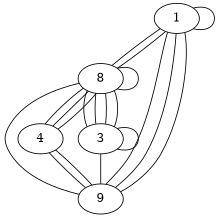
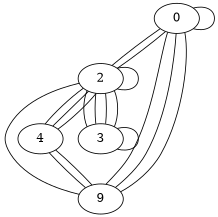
(177, 18) -> (177, 18)
(101, 79) -> (101, 79)
(101, 169) -> none
